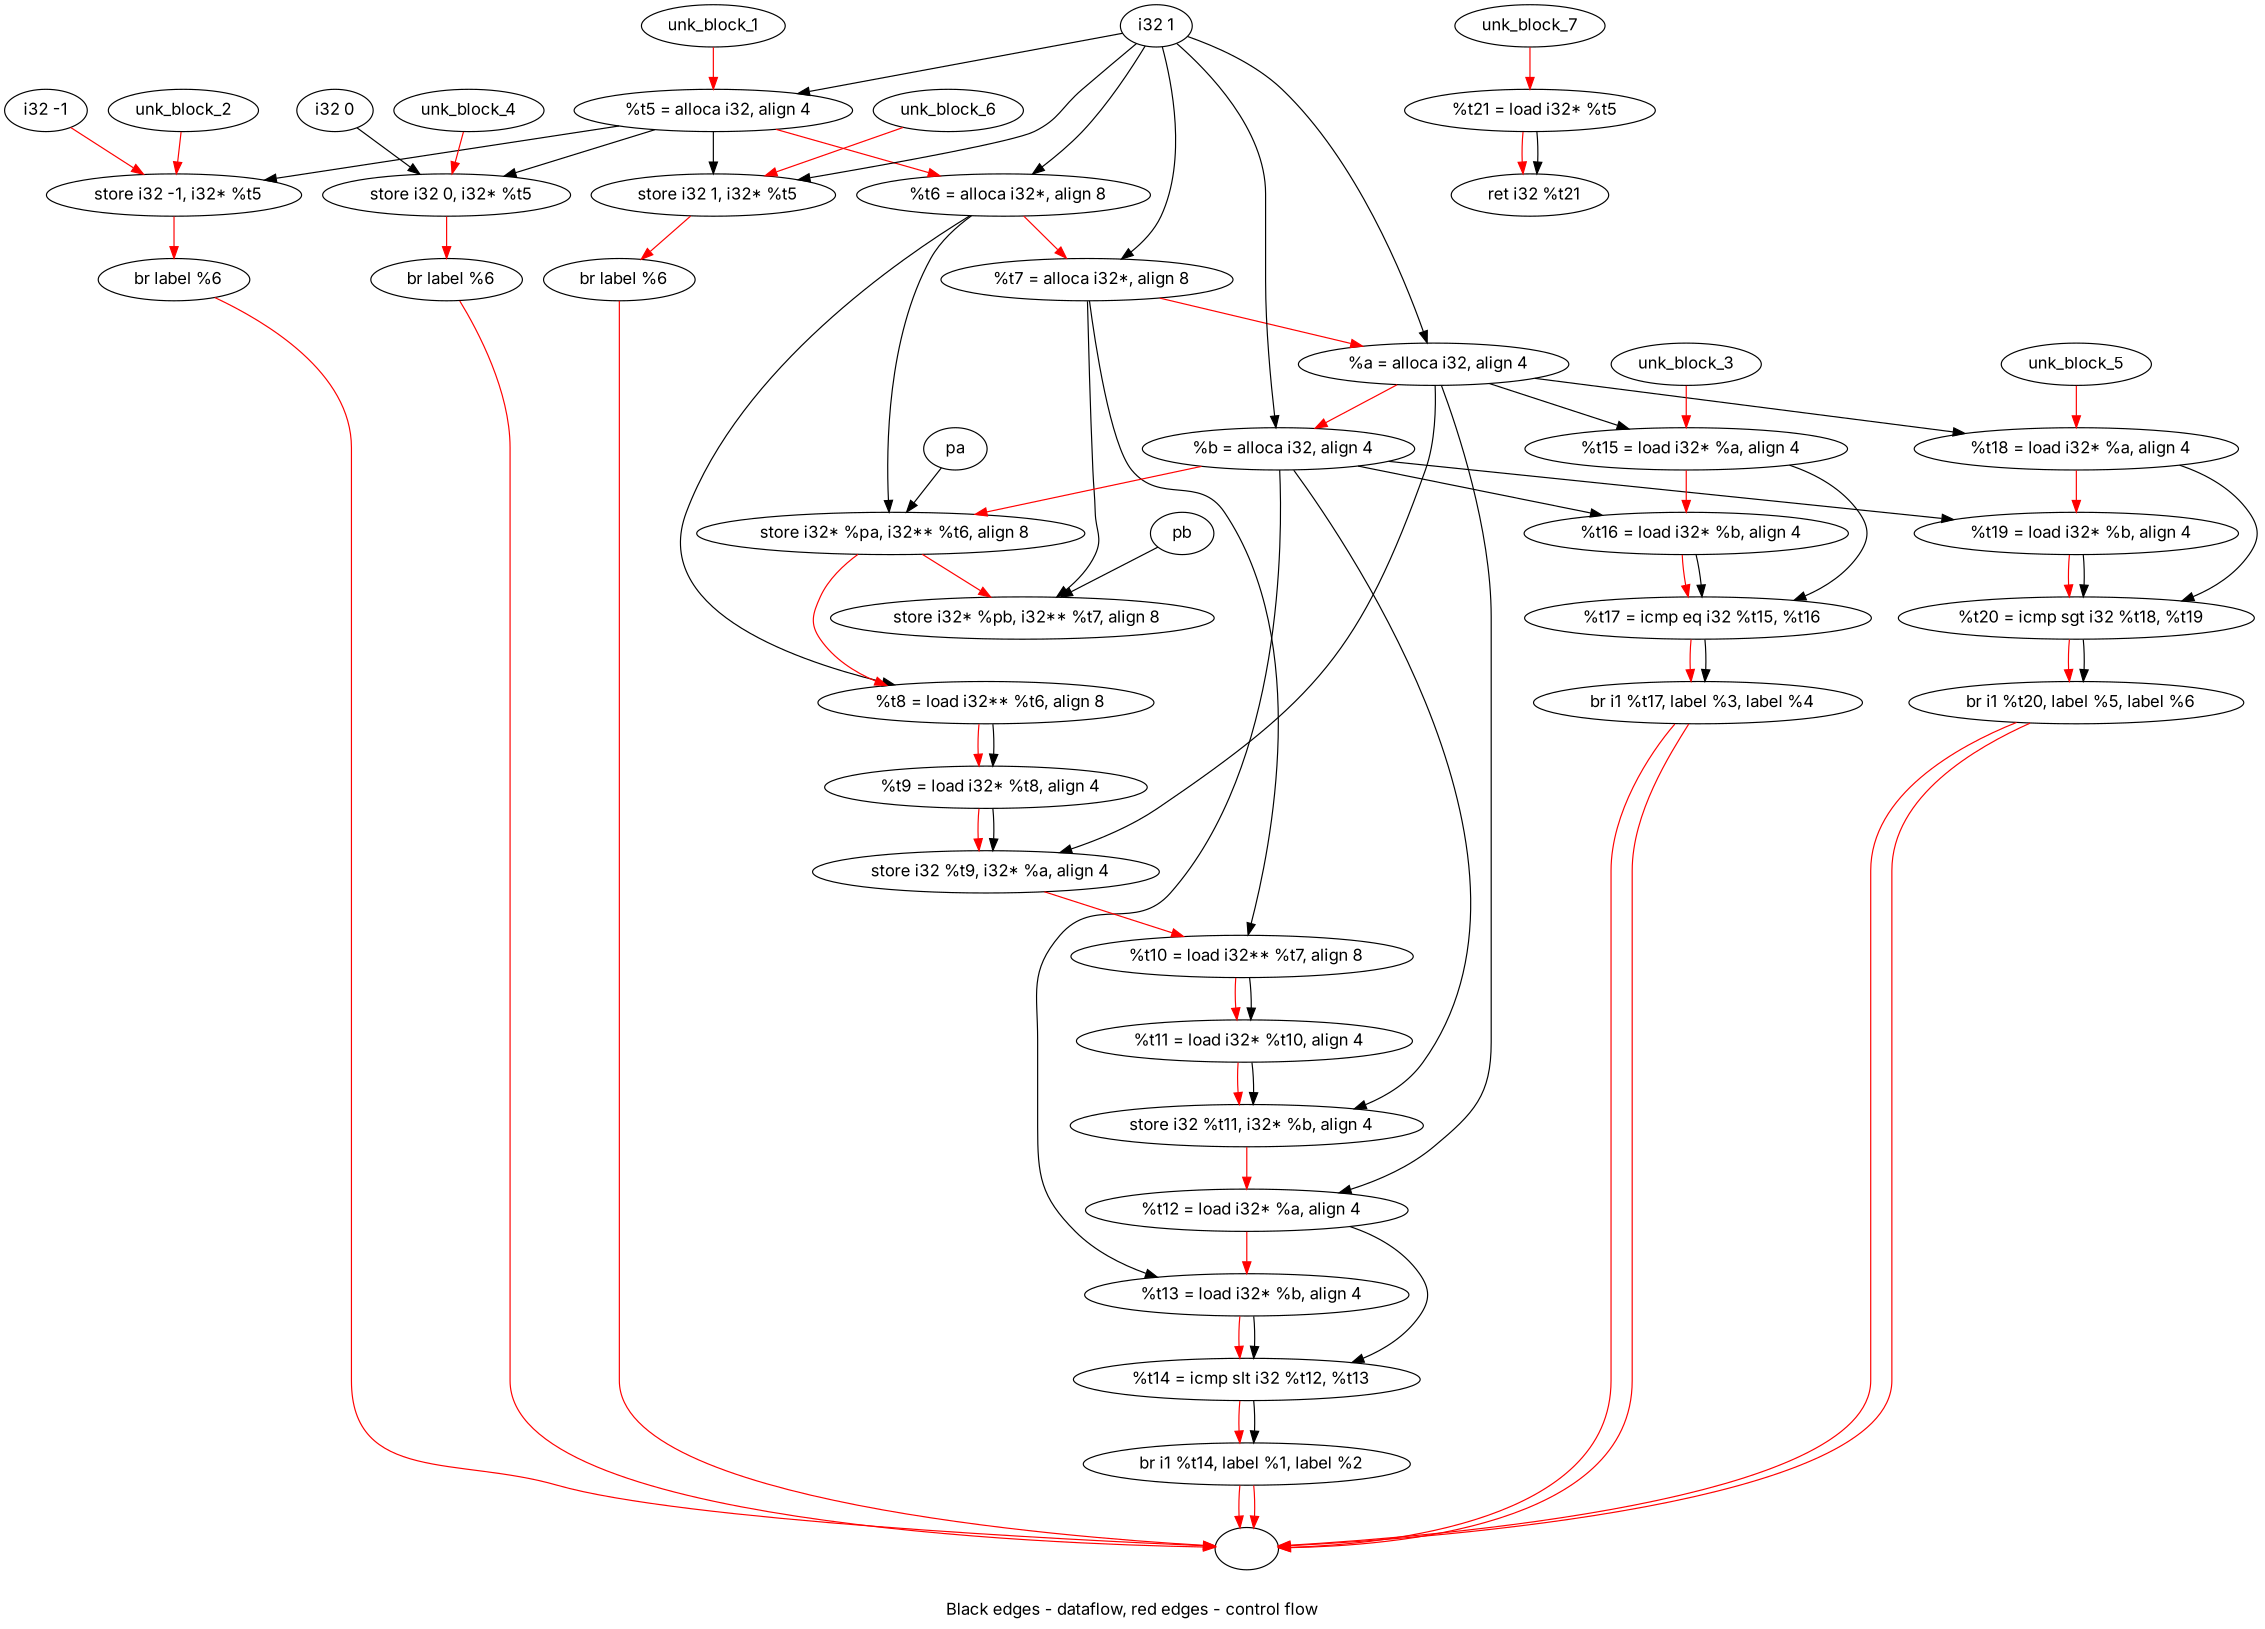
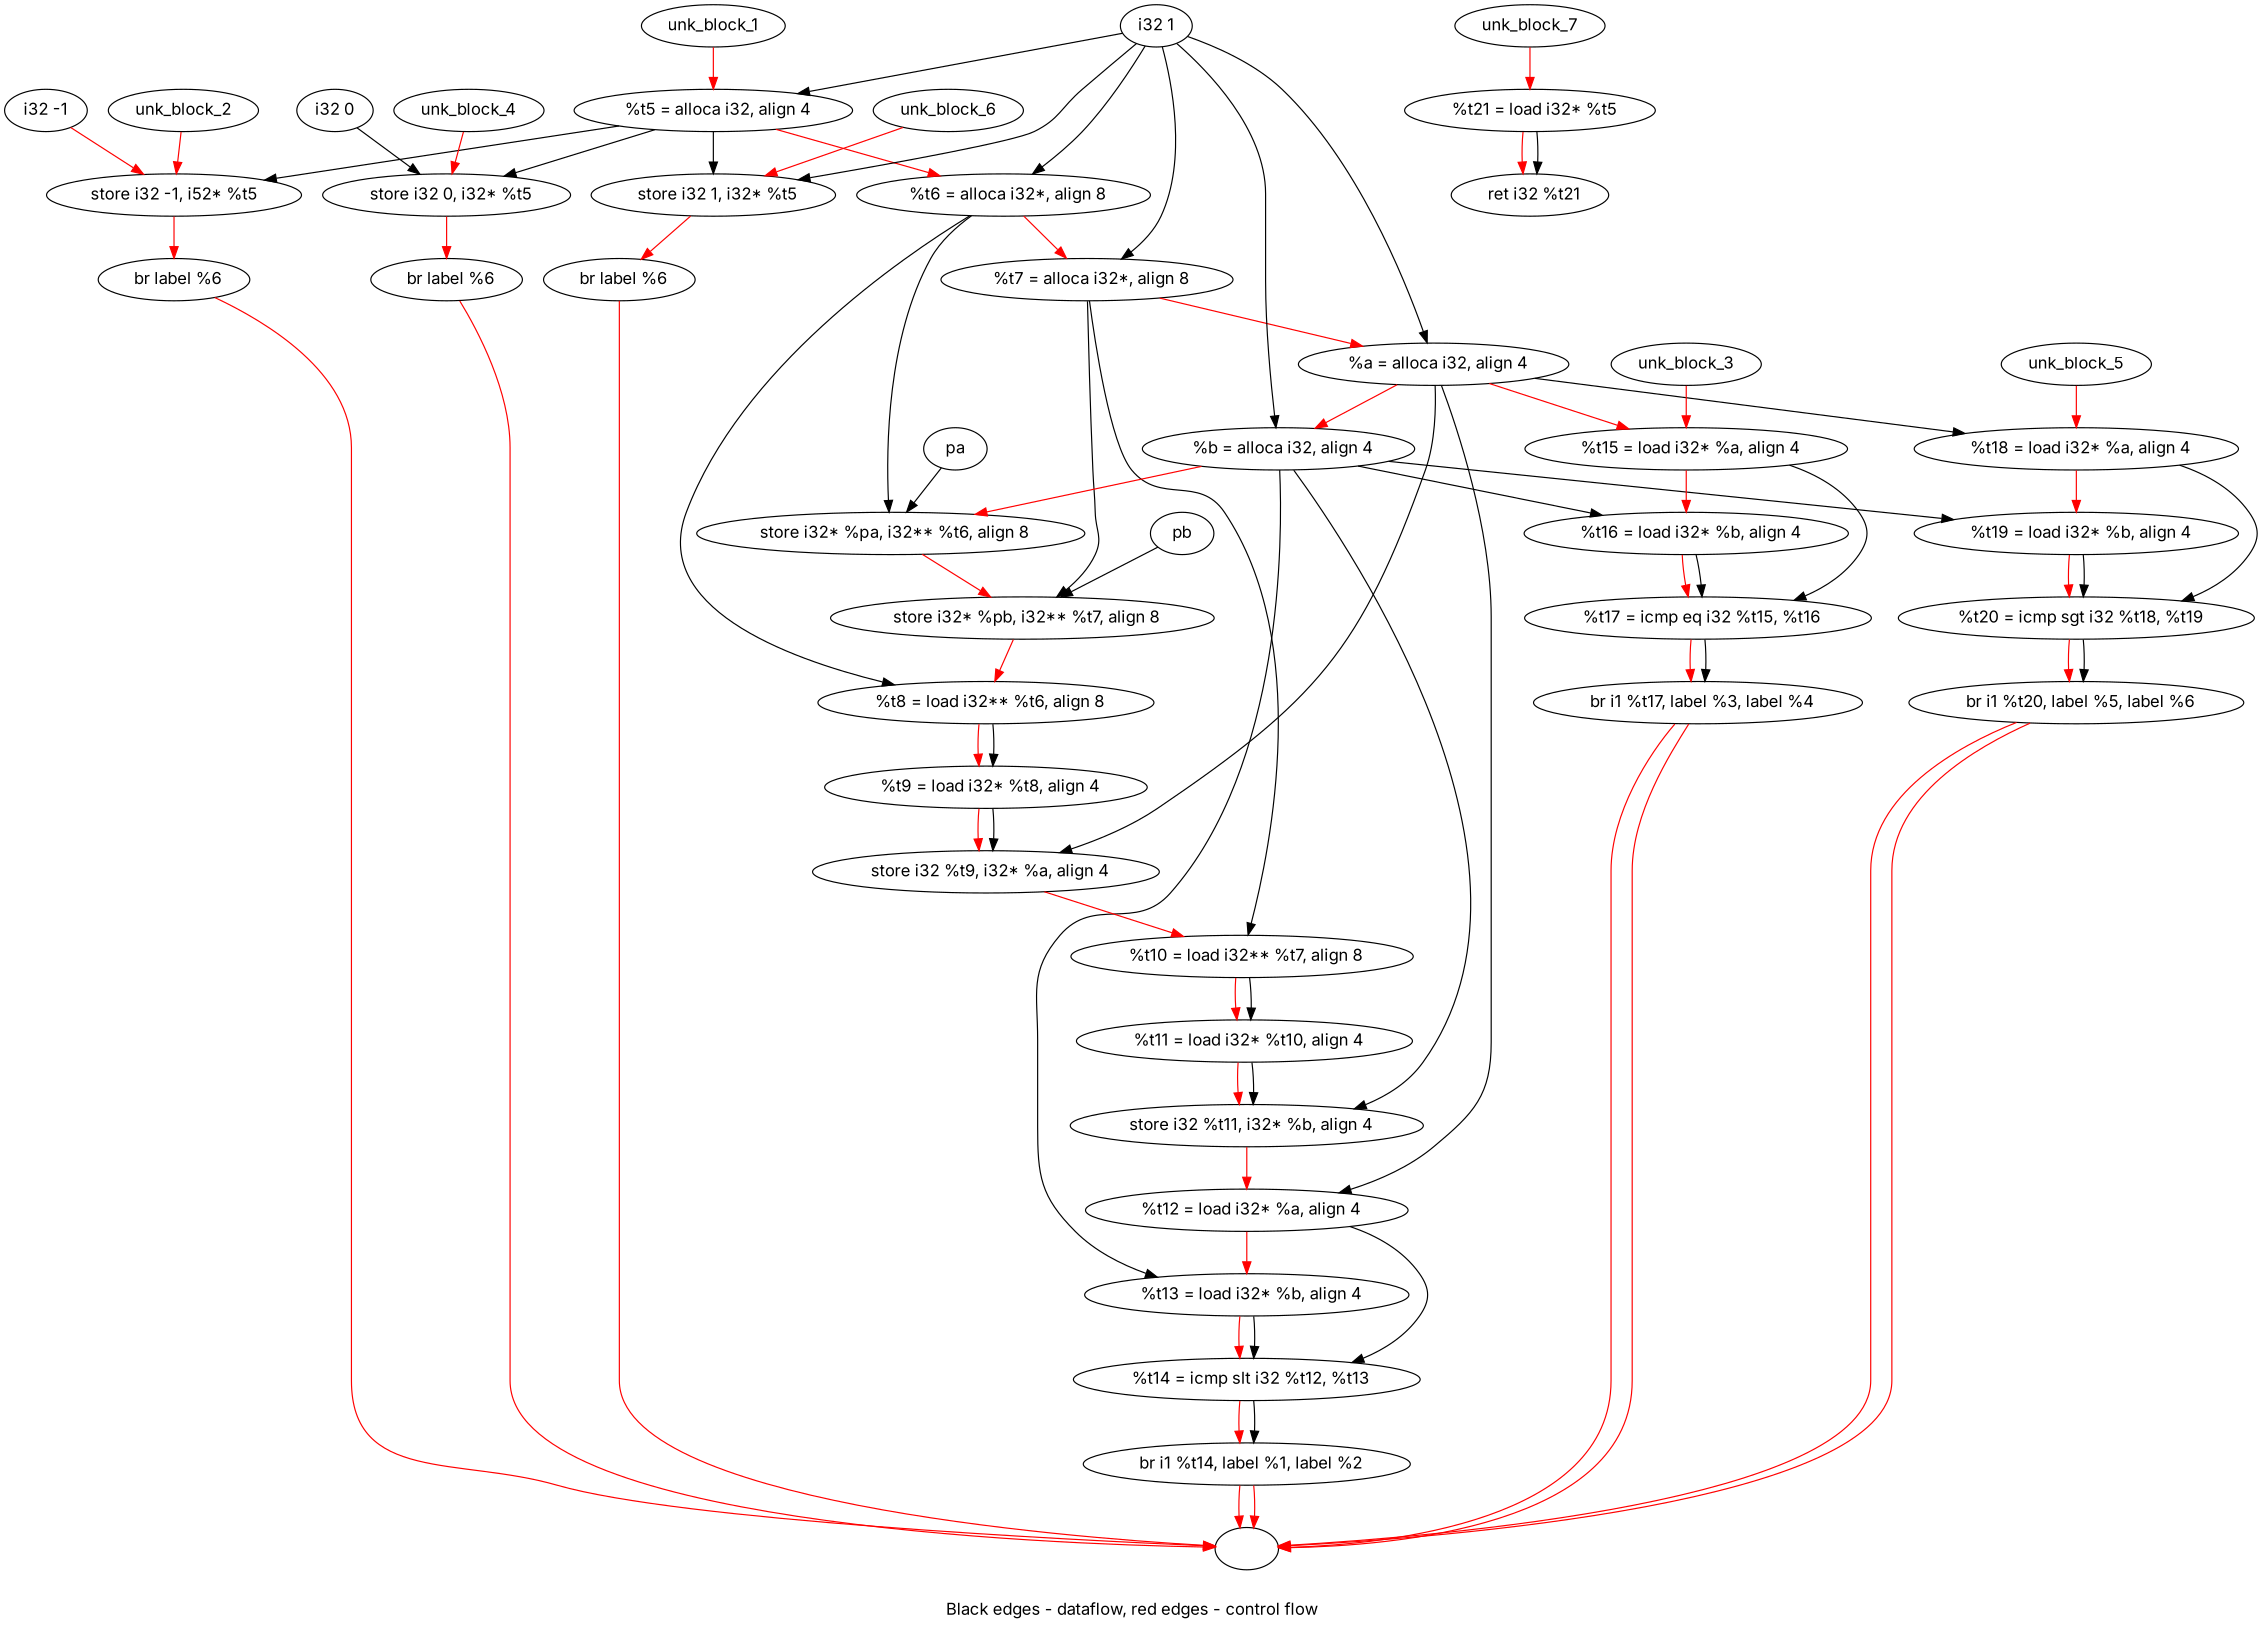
(174, 195) -> (174, 195)
(1553, 404) -> (1553, 404)
(814, 625) -> (1006, 655)
